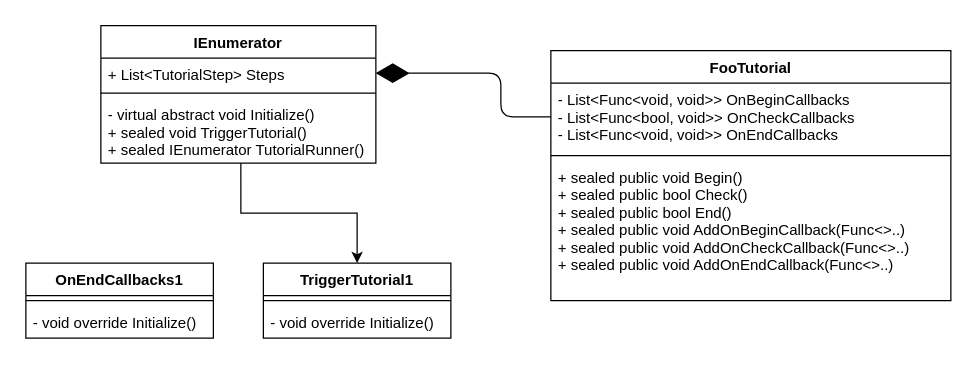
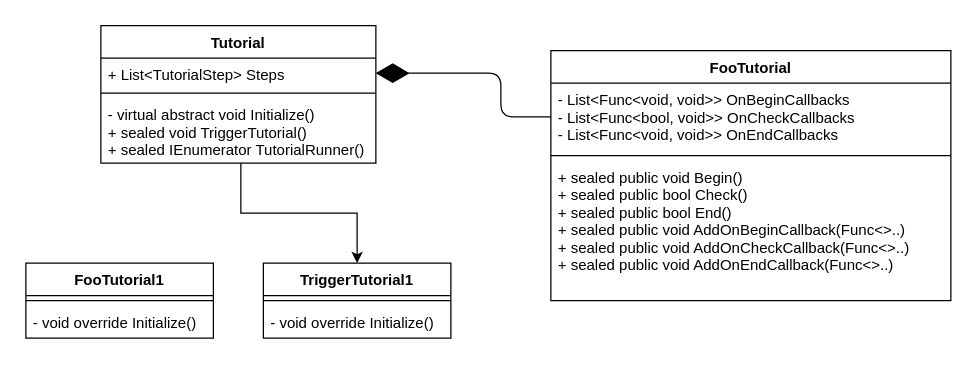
(238, 43) -> (238, 43)
(119, 280) -> (119, 280)
